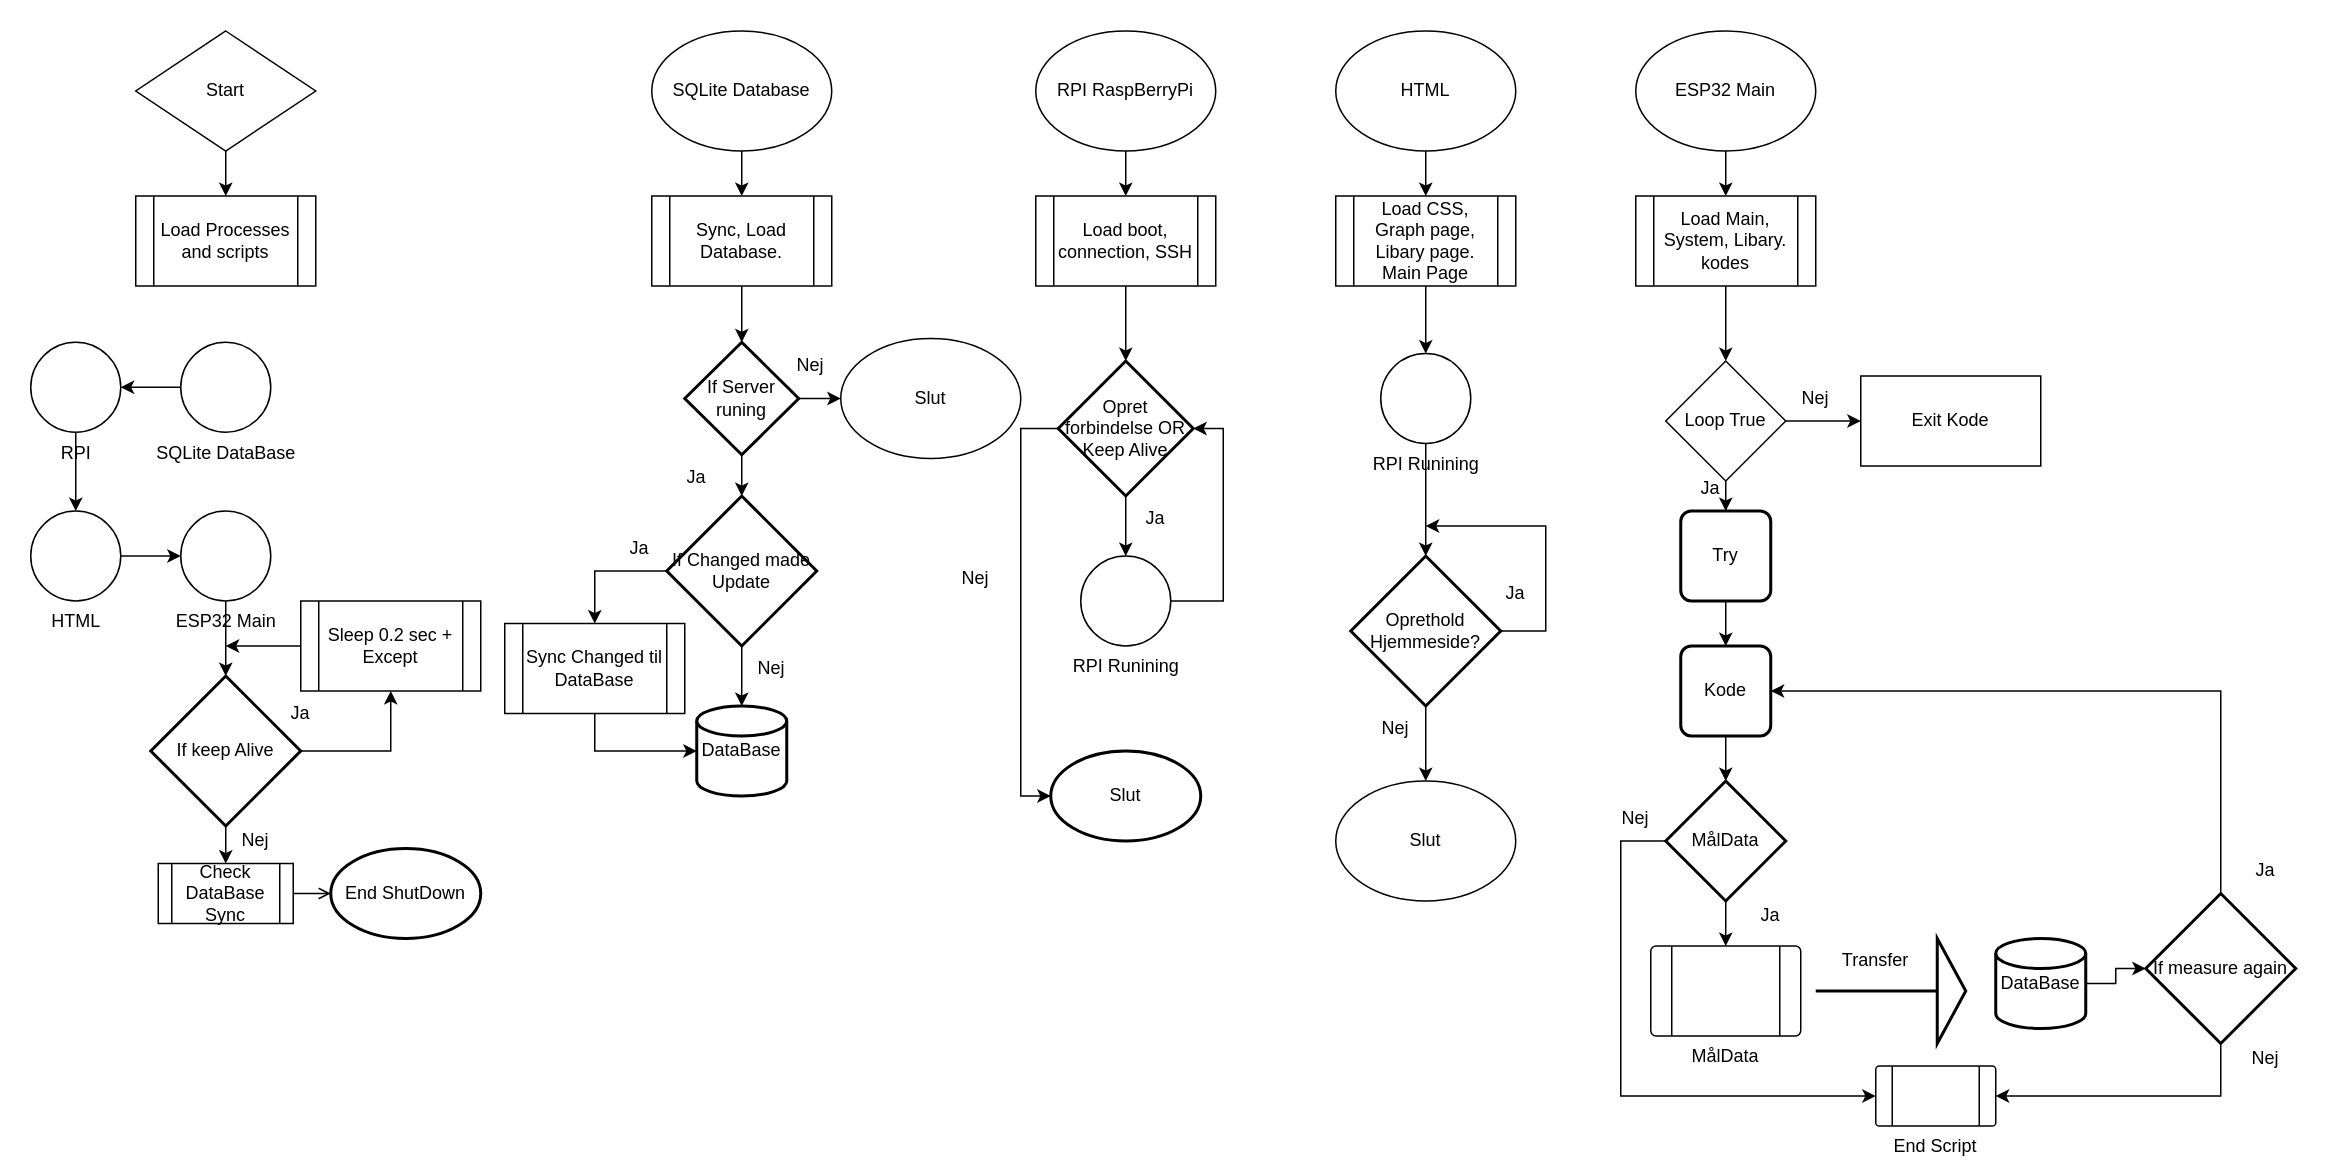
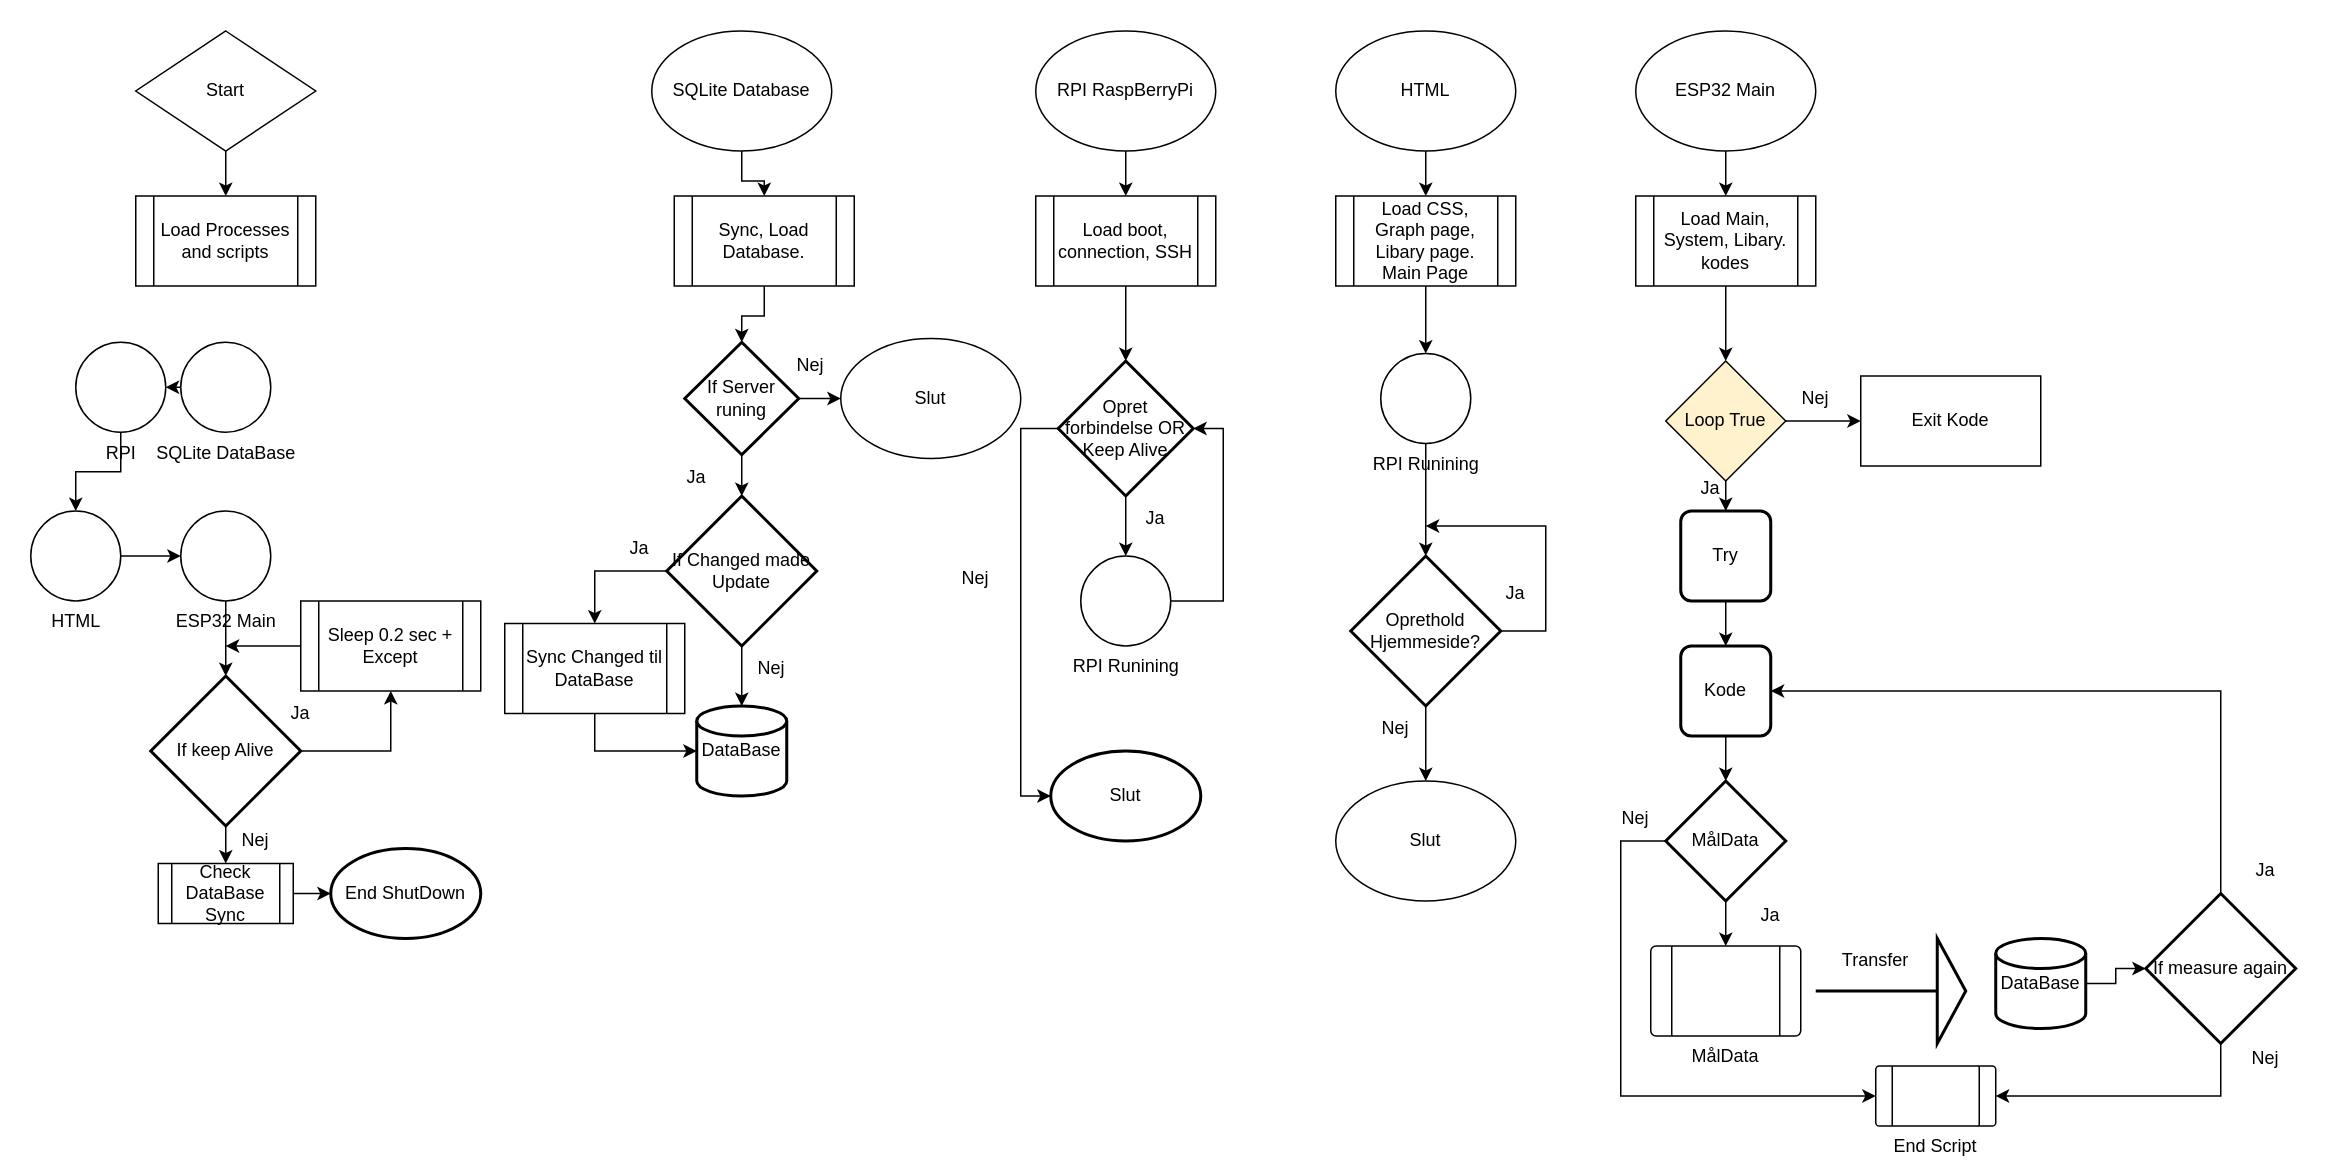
(742, 241) -> (764, 241)
(76, 387) -> (121, 387)
(1726, 421) -> (1726, 421)
(321, 893) -> (319, 893)
